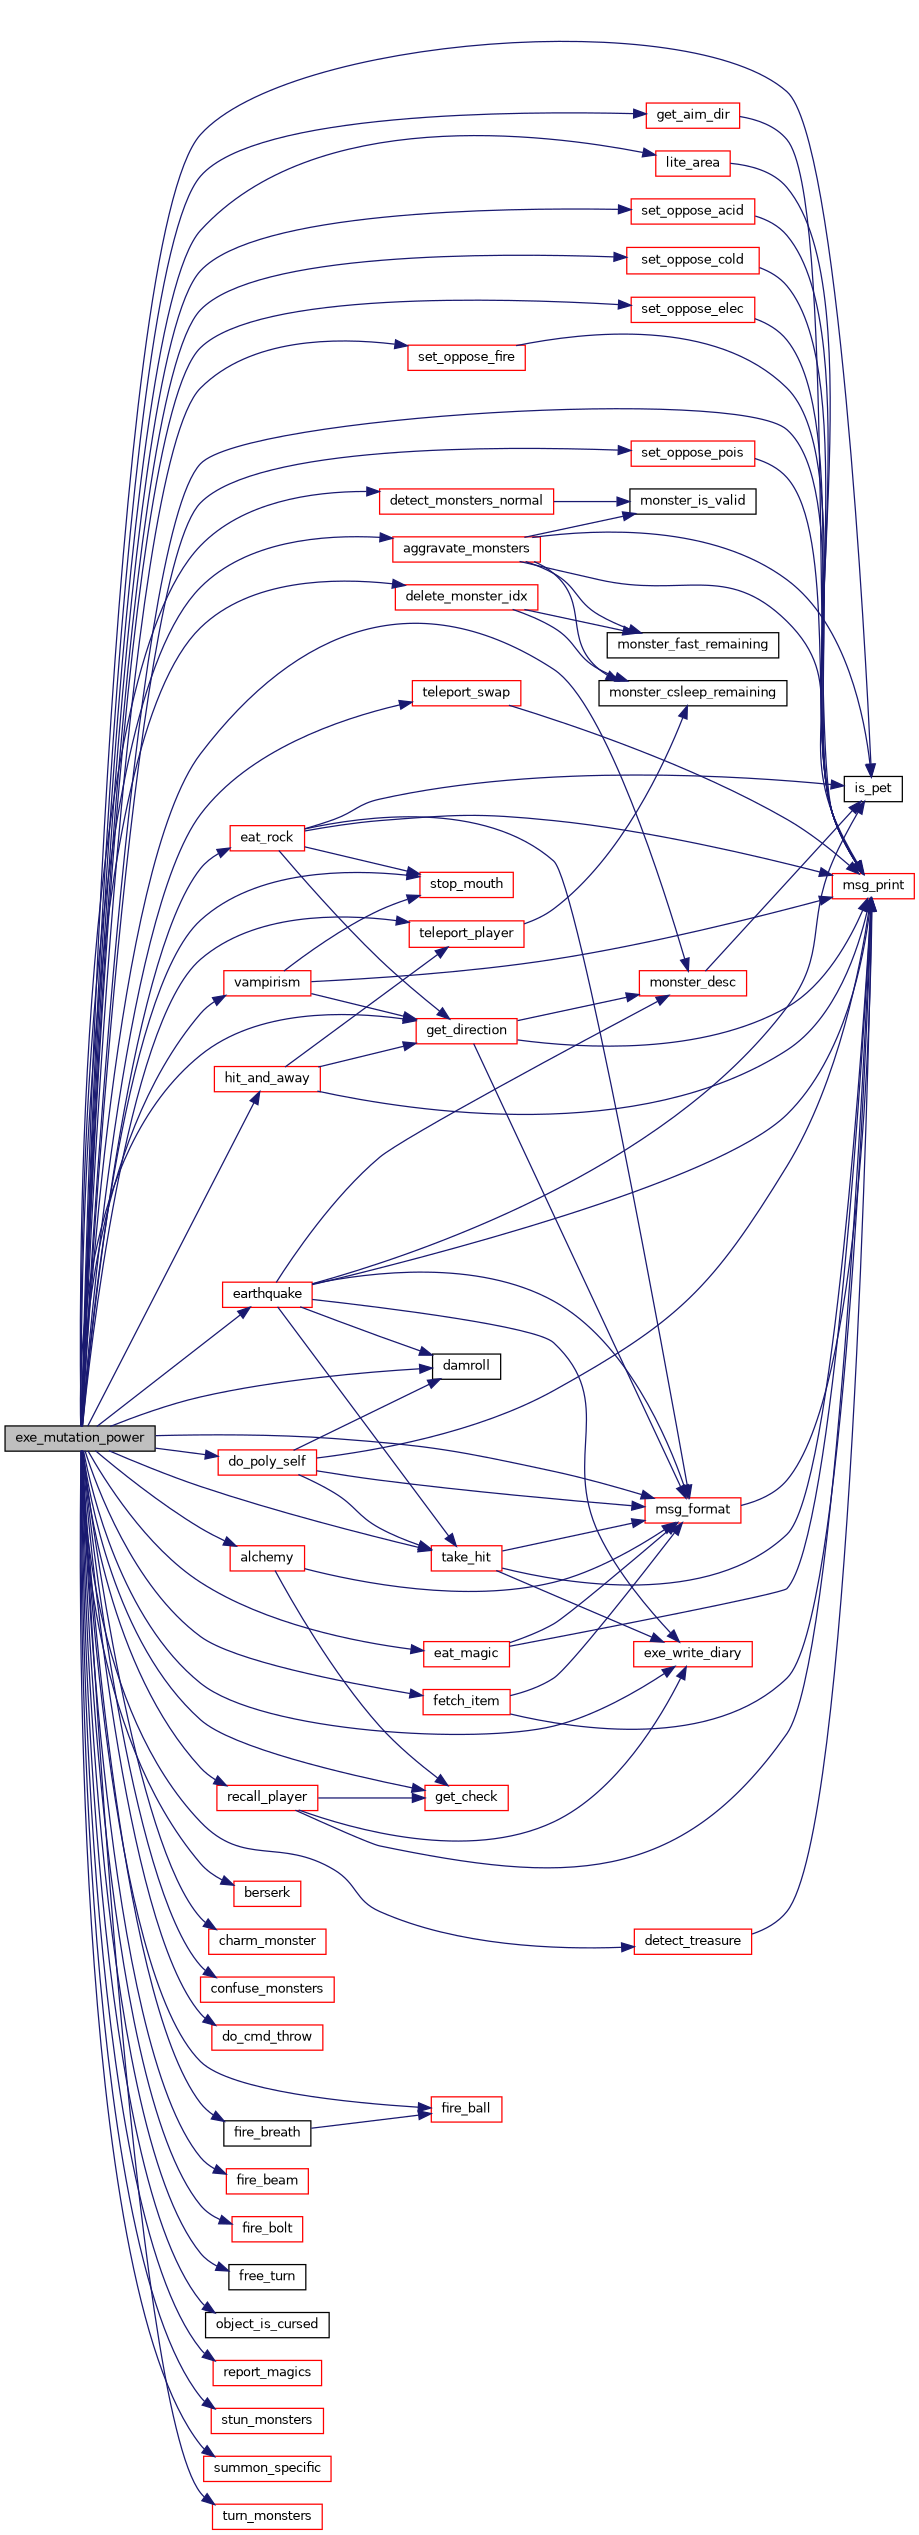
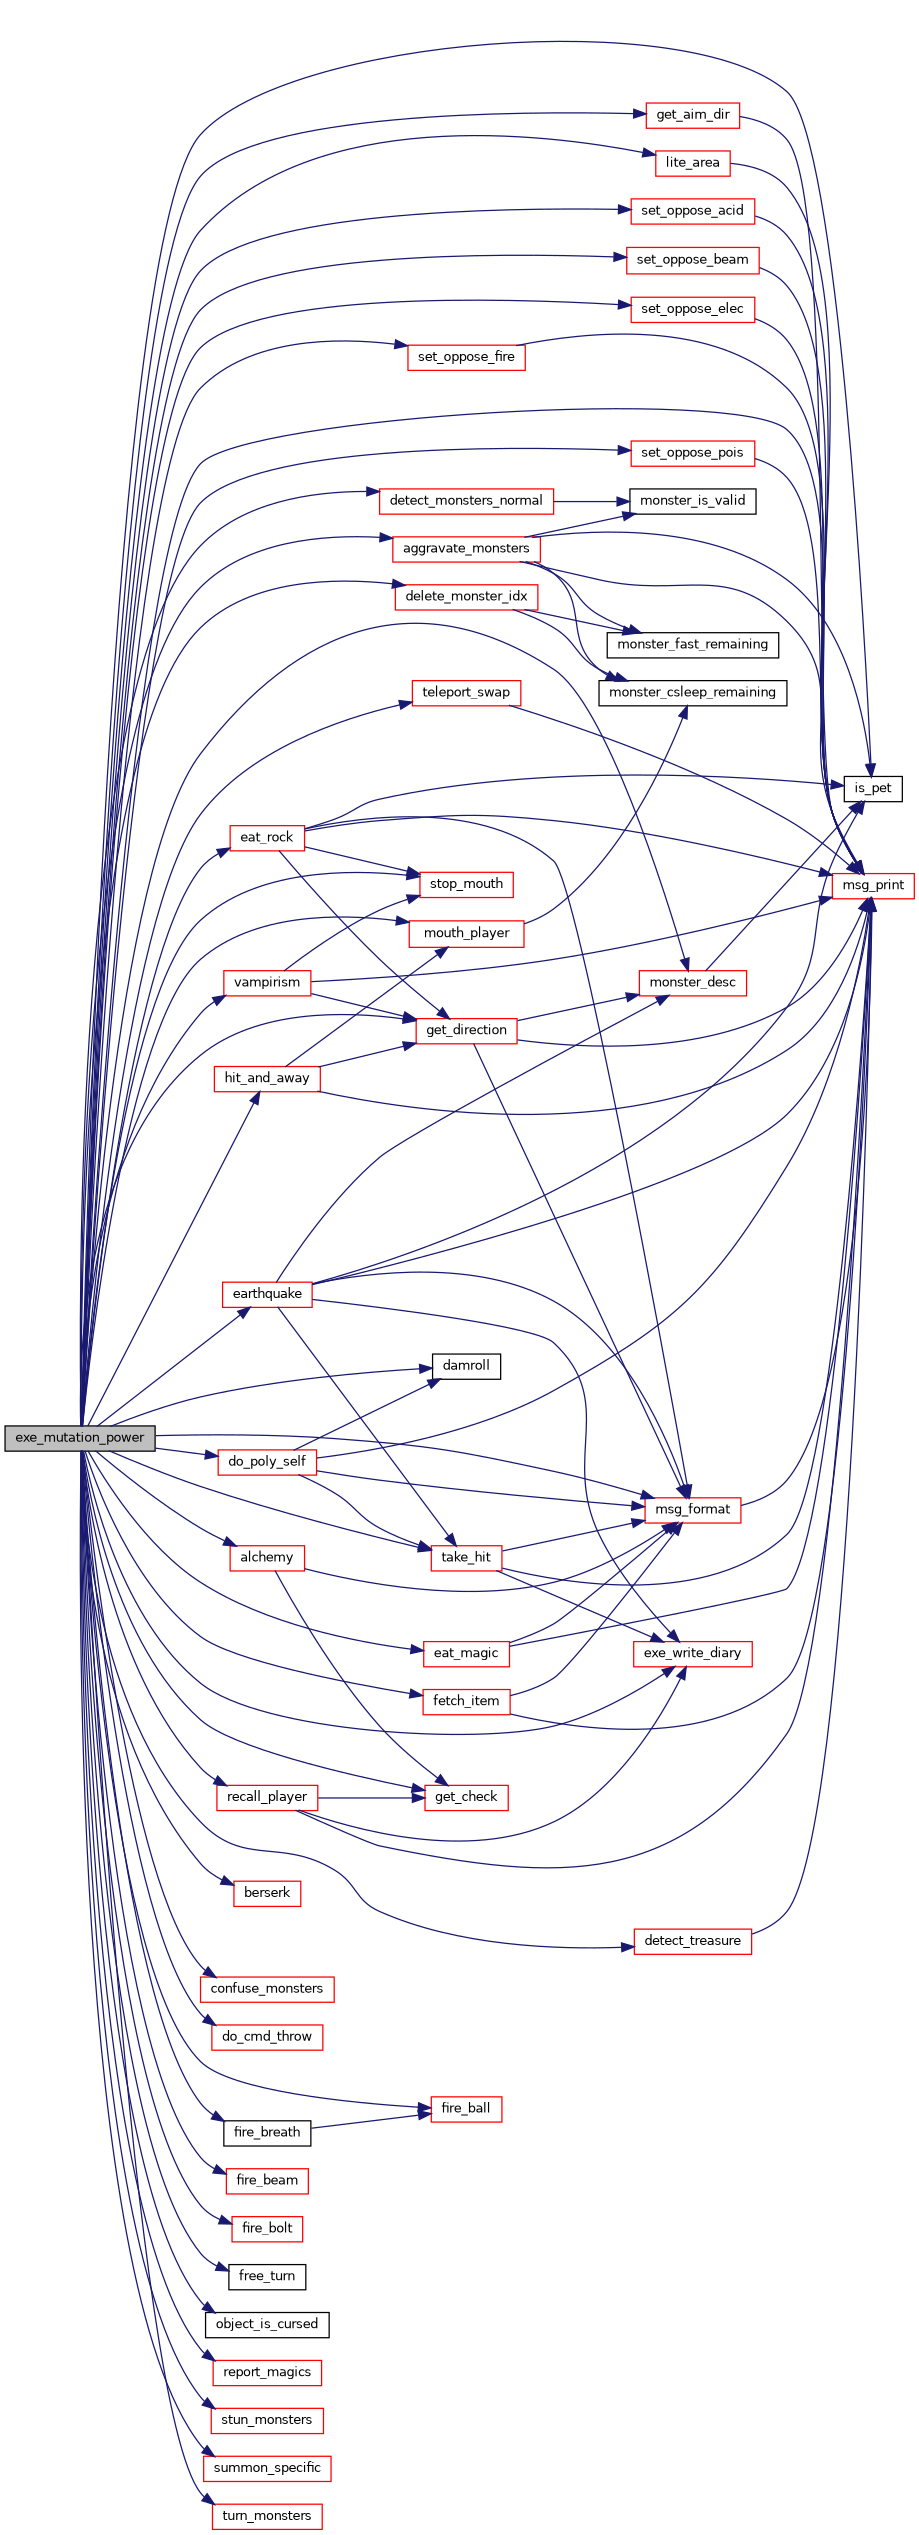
(693, 261) -> (693, 261)
(467, 934) -> (467, 934)
(360, 1329) -> none
(267, 1942) -> none
